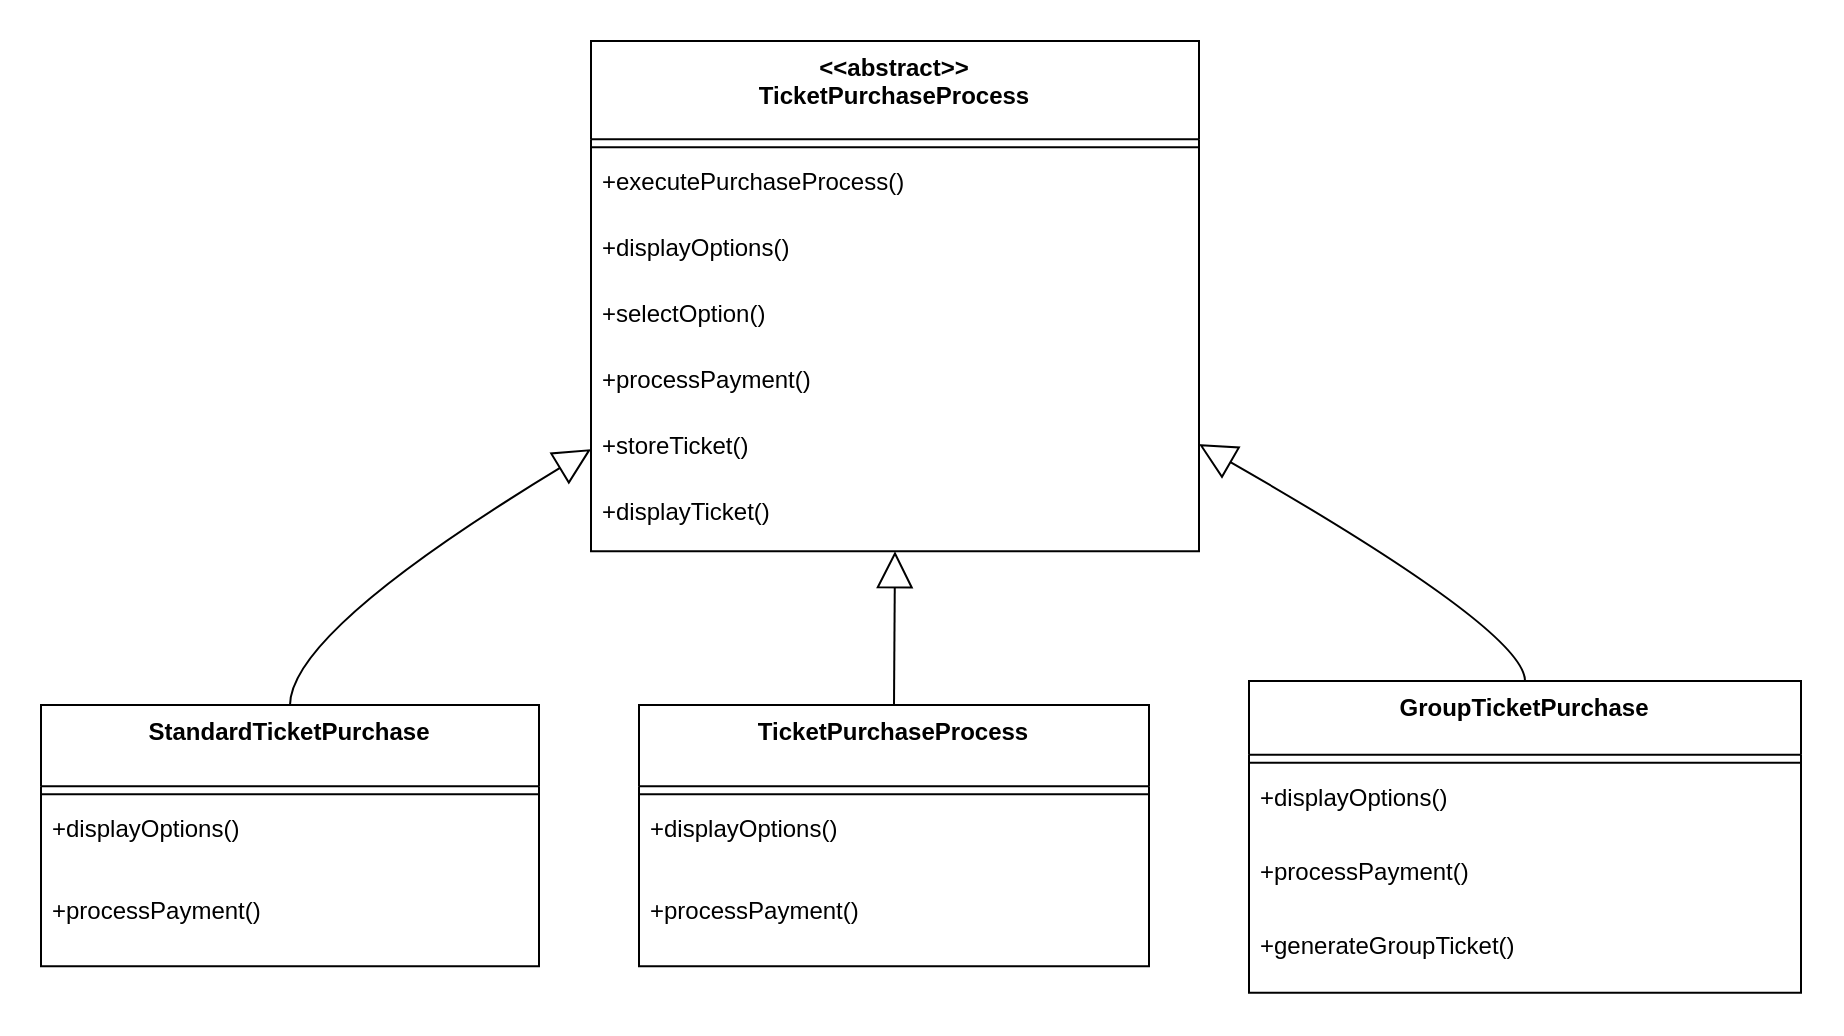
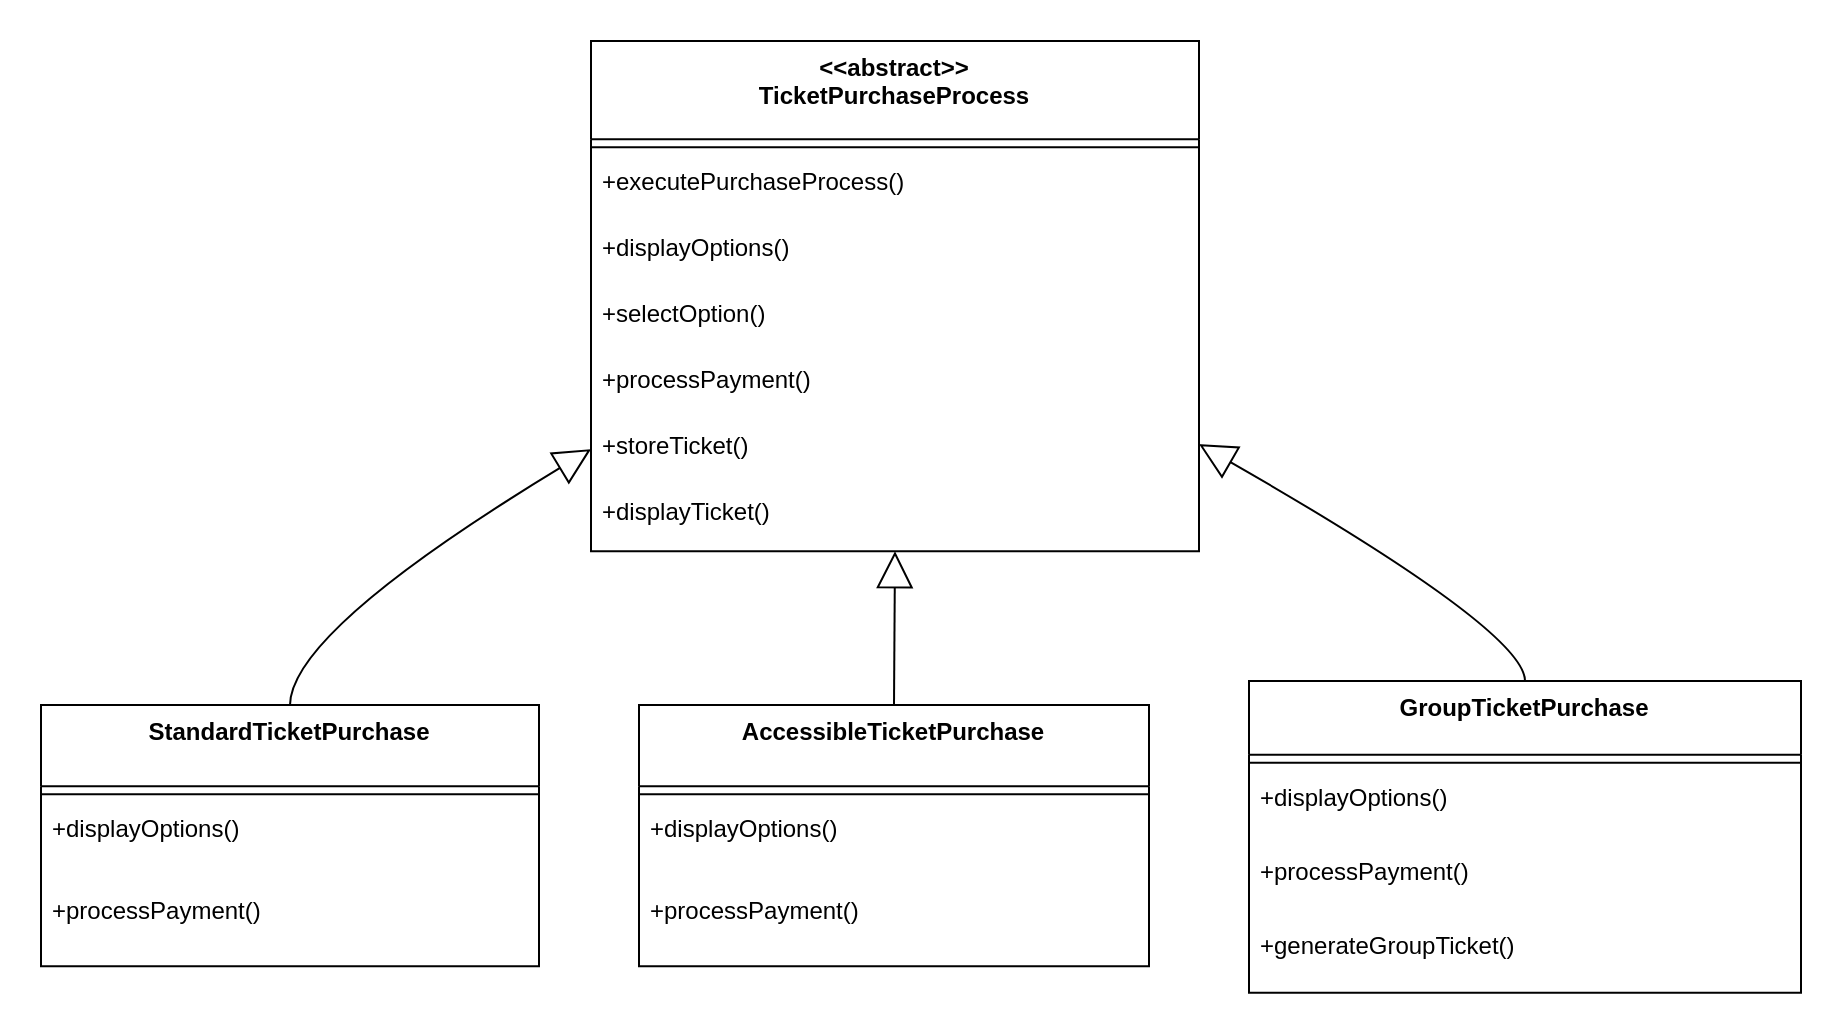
(893, 732) -> (893, 732)
